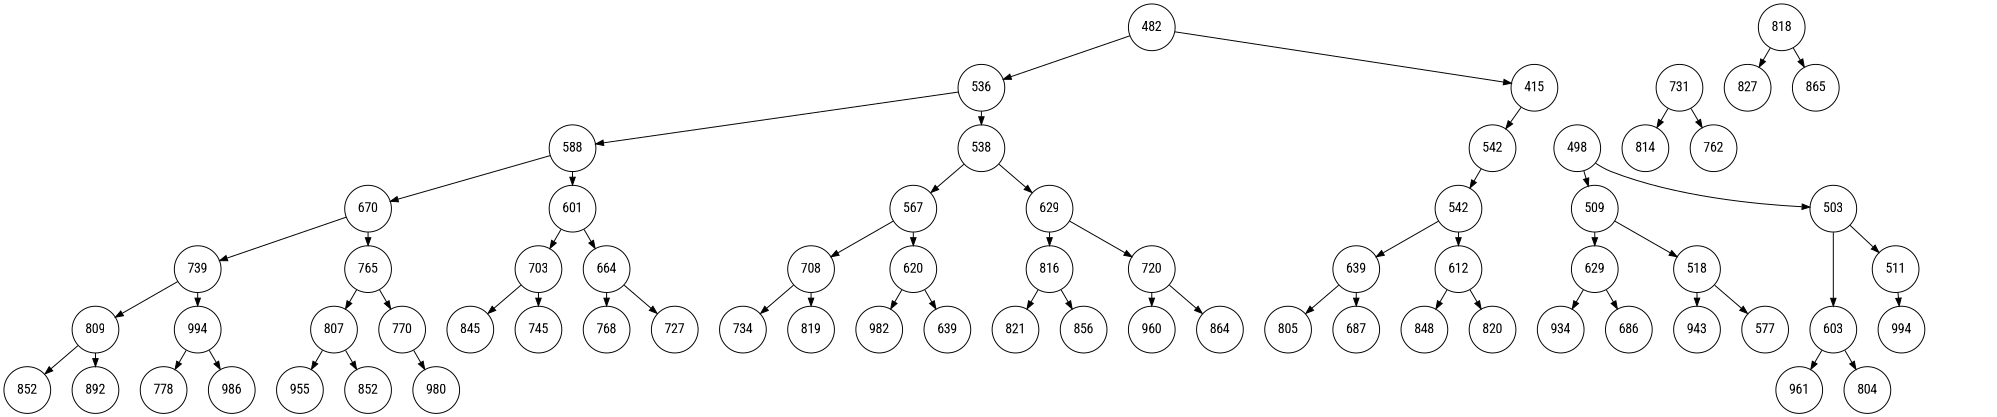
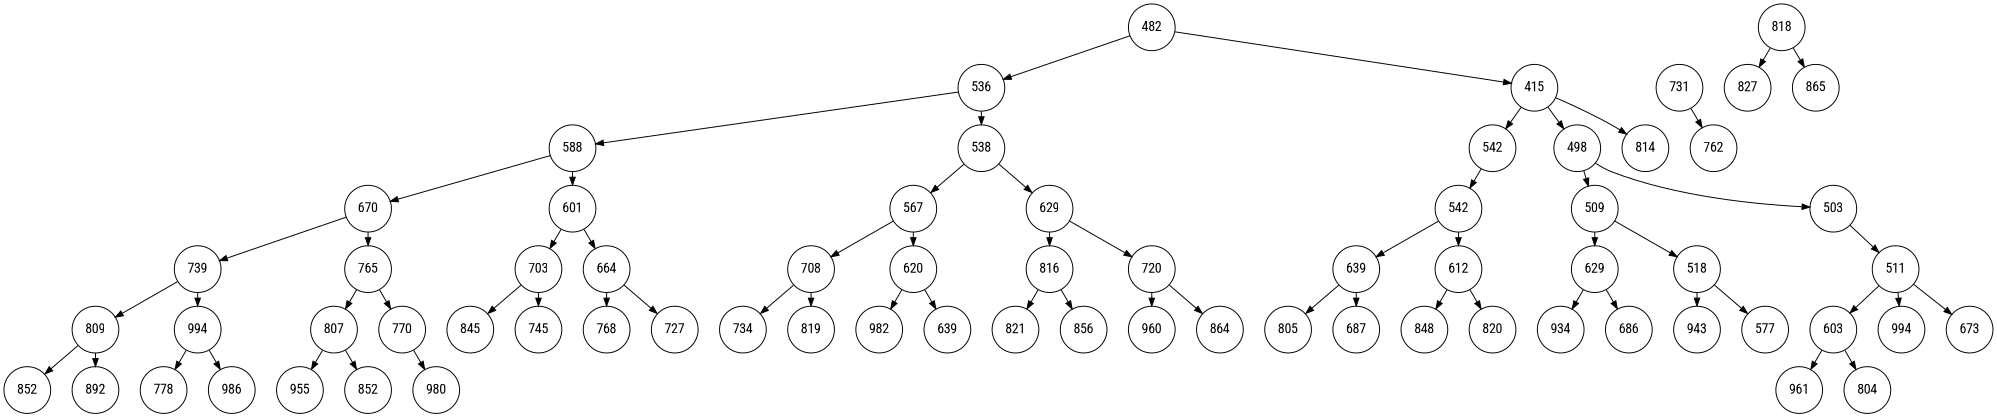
none -> (1553, 115)
(1664, 115) -> (1588, 113)
(1833, 265) -> (1868, 296)
none -> (1970, 330)
